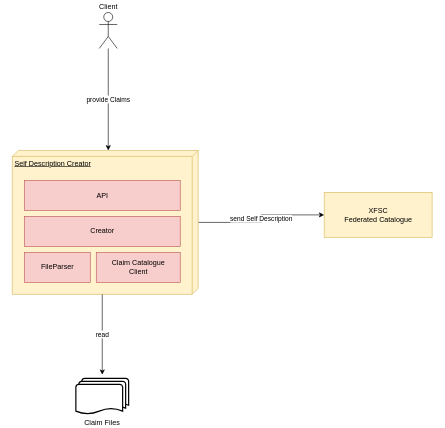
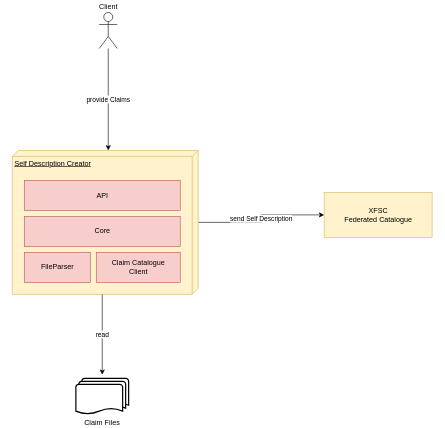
(103, 231) -> (103, 231)
